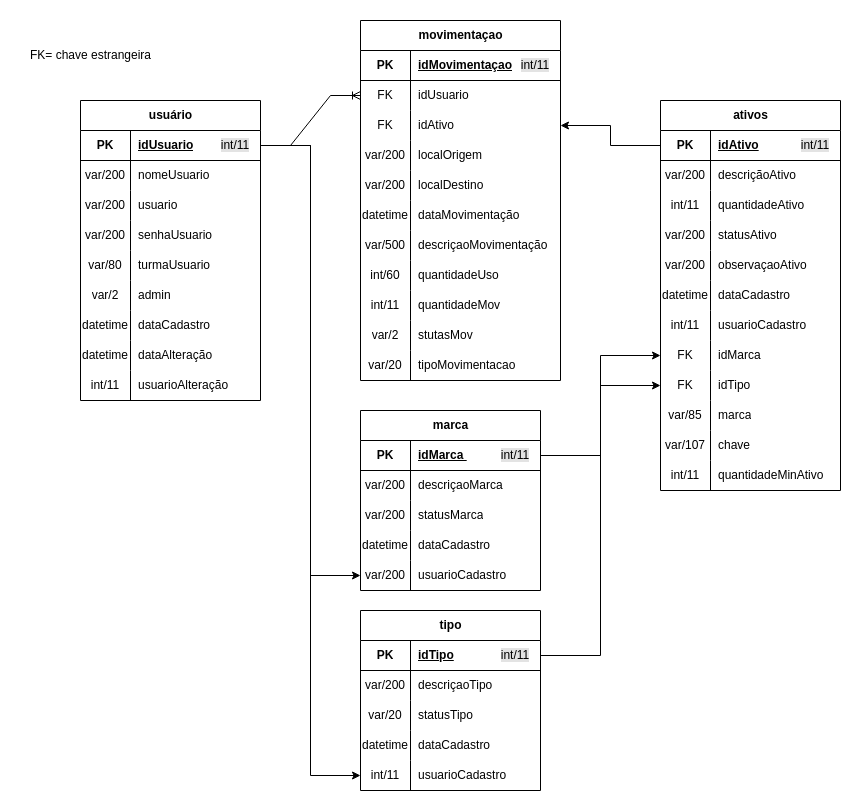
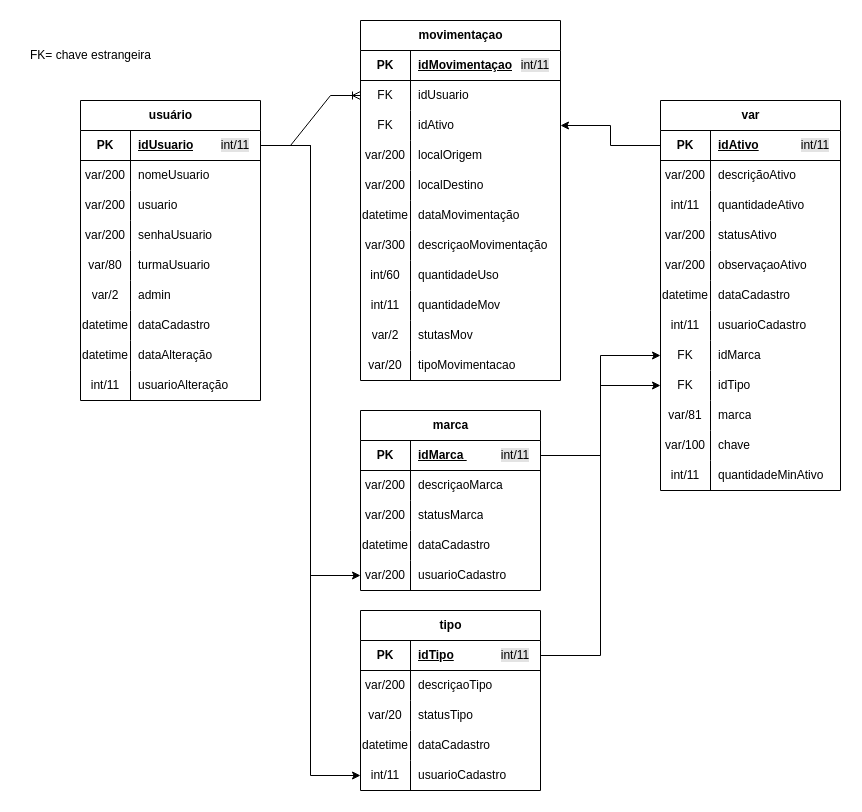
(751, 116) -> (751, 116)
(386, 246) -> (386, 246)
(686, 416) -> (686, 416)
(686, 446) -> (686, 446)
